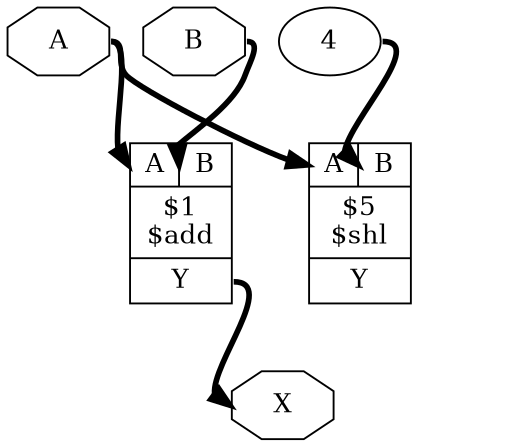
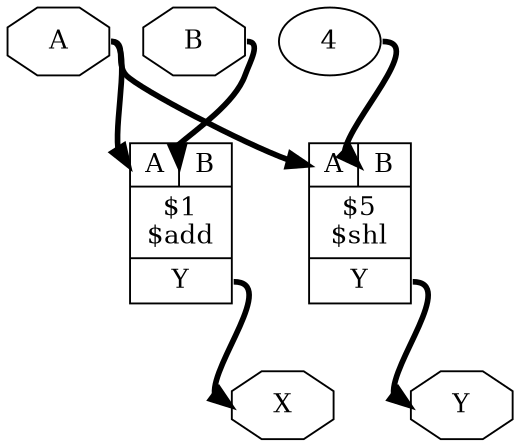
none -> (462, 405)
